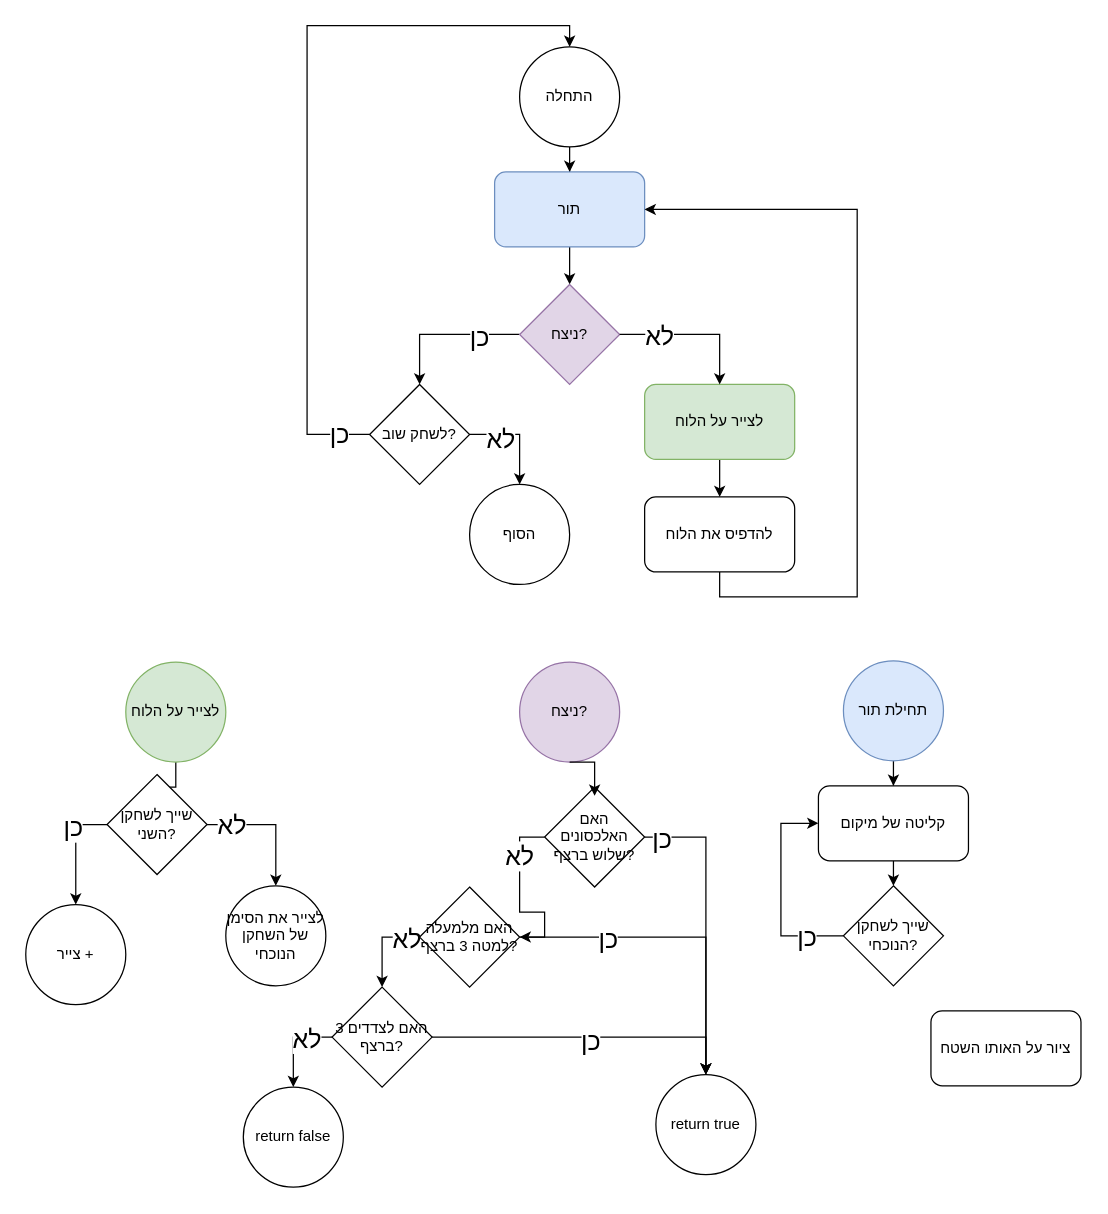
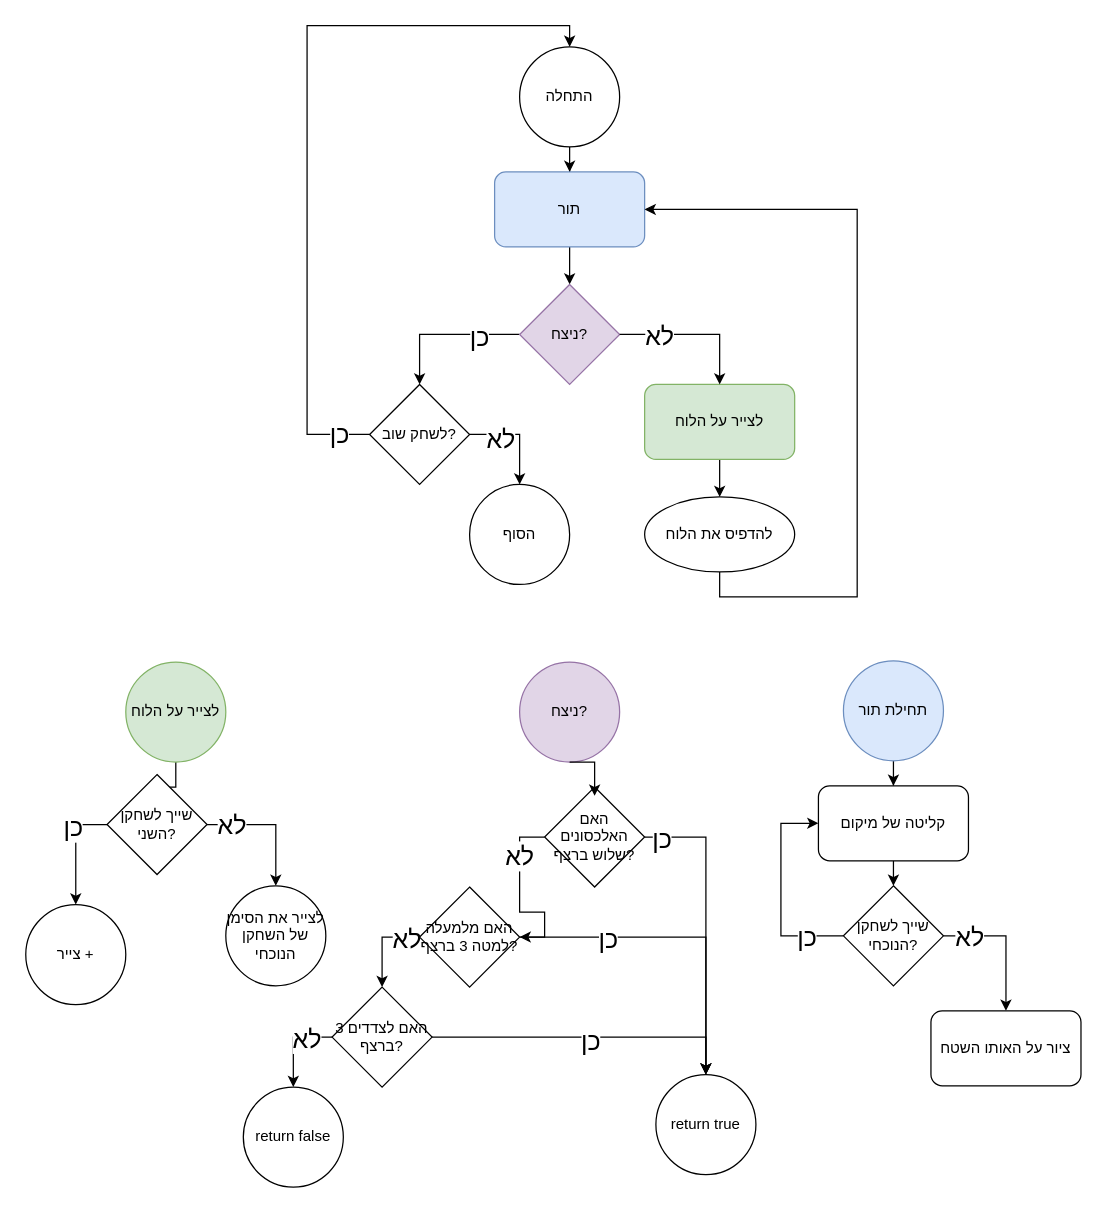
(719, 534) -> (719, 534)
none -> (1006, 956)
